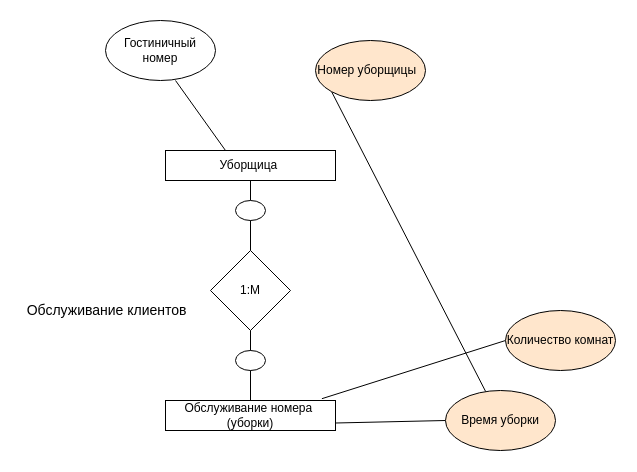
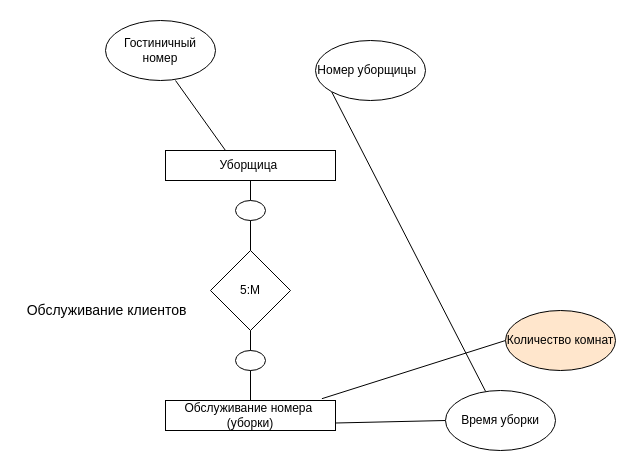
(371, 71) -> (371, 71)
(251, 291) -> (251, 291)
(501, 421) -> (501, 421)
